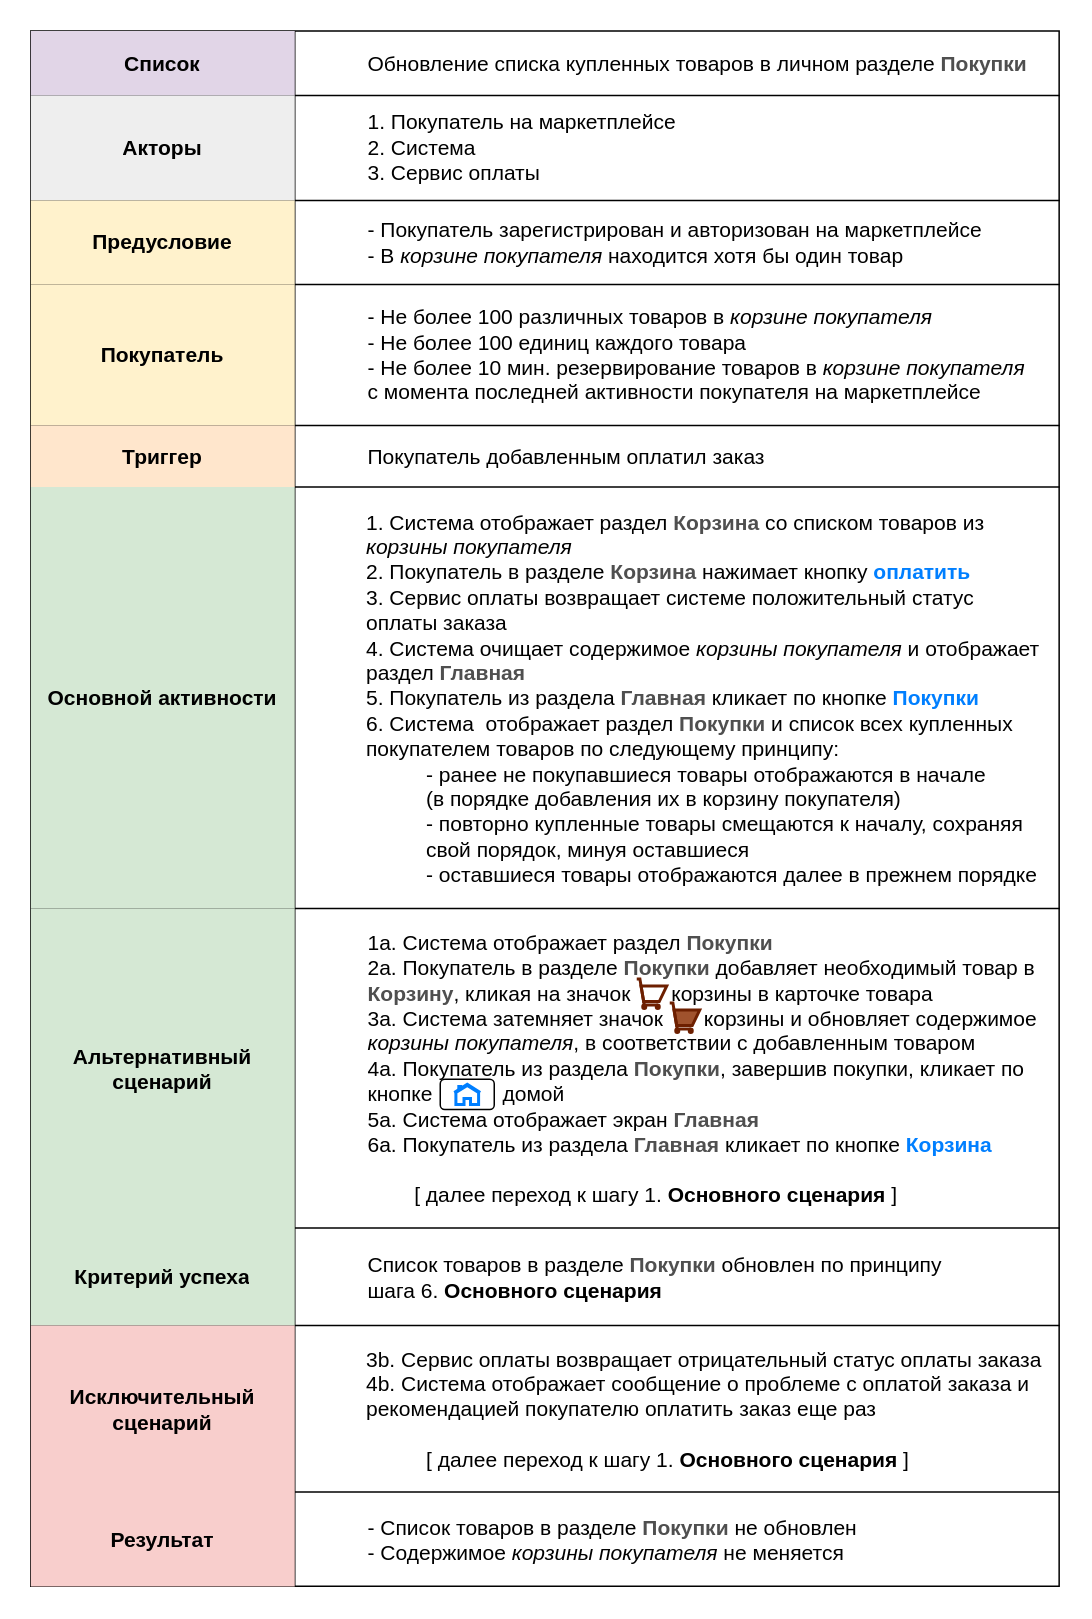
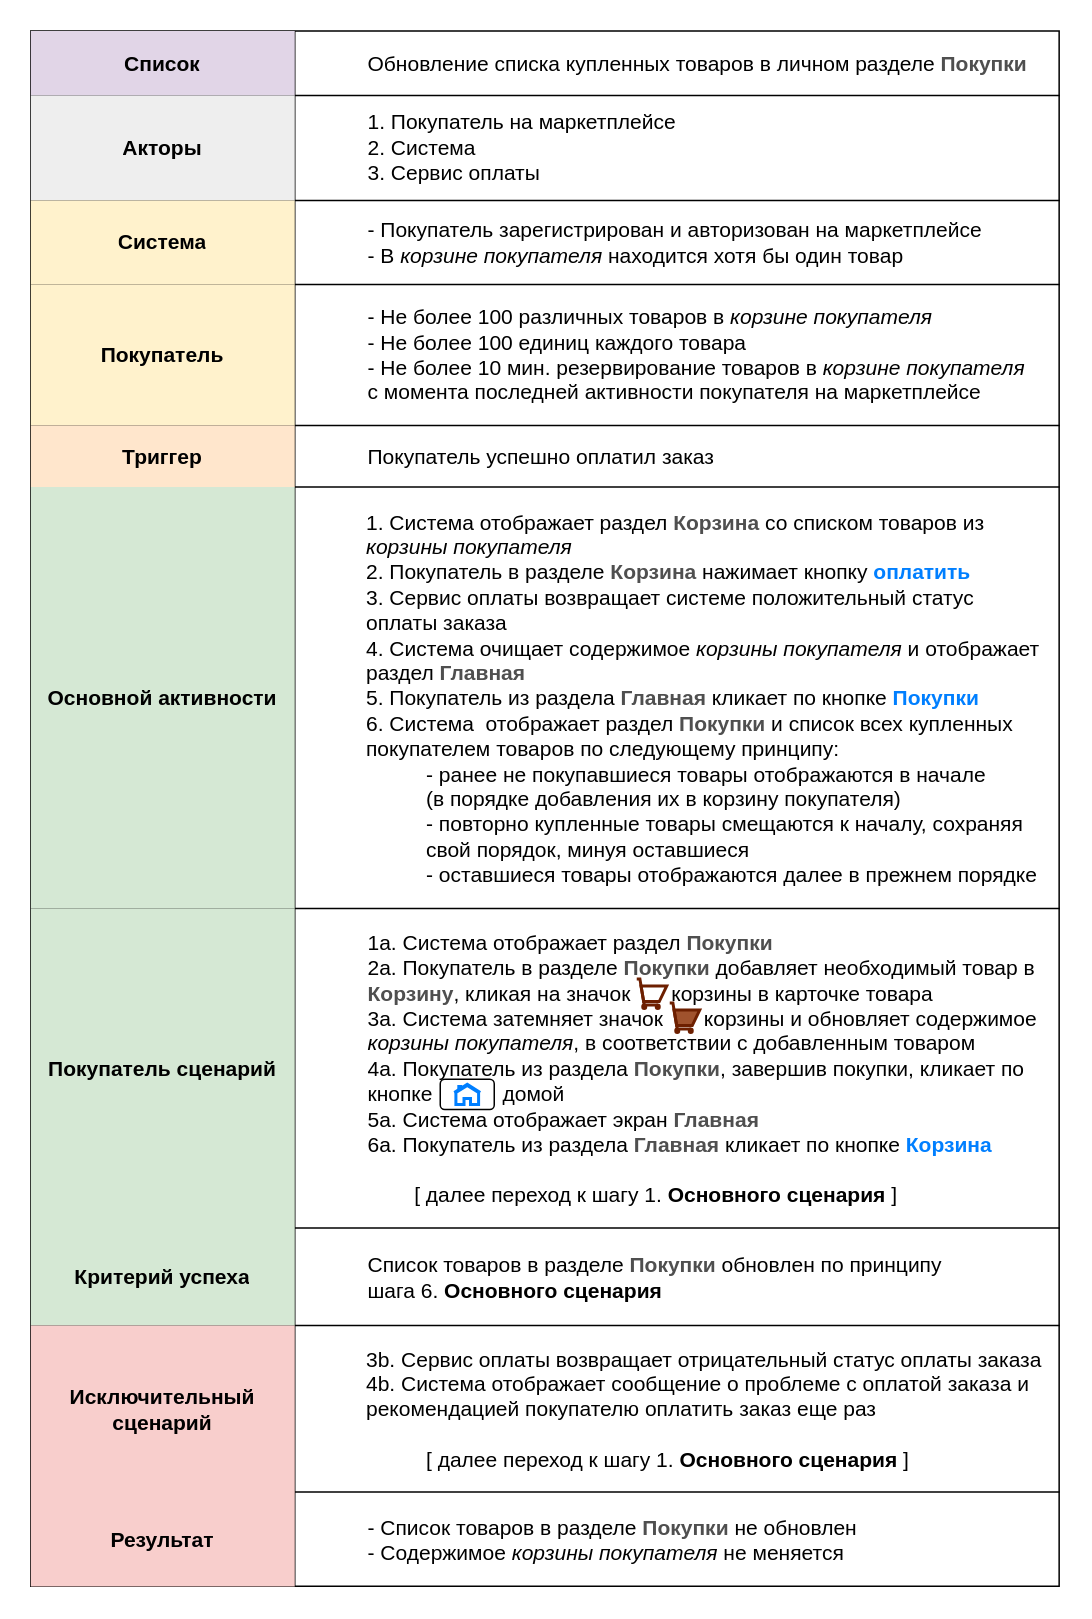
(163, 242) -> (163, 242)
(483, 457) -> (463, 457)
(163, 1069) -> (163, 1069)
